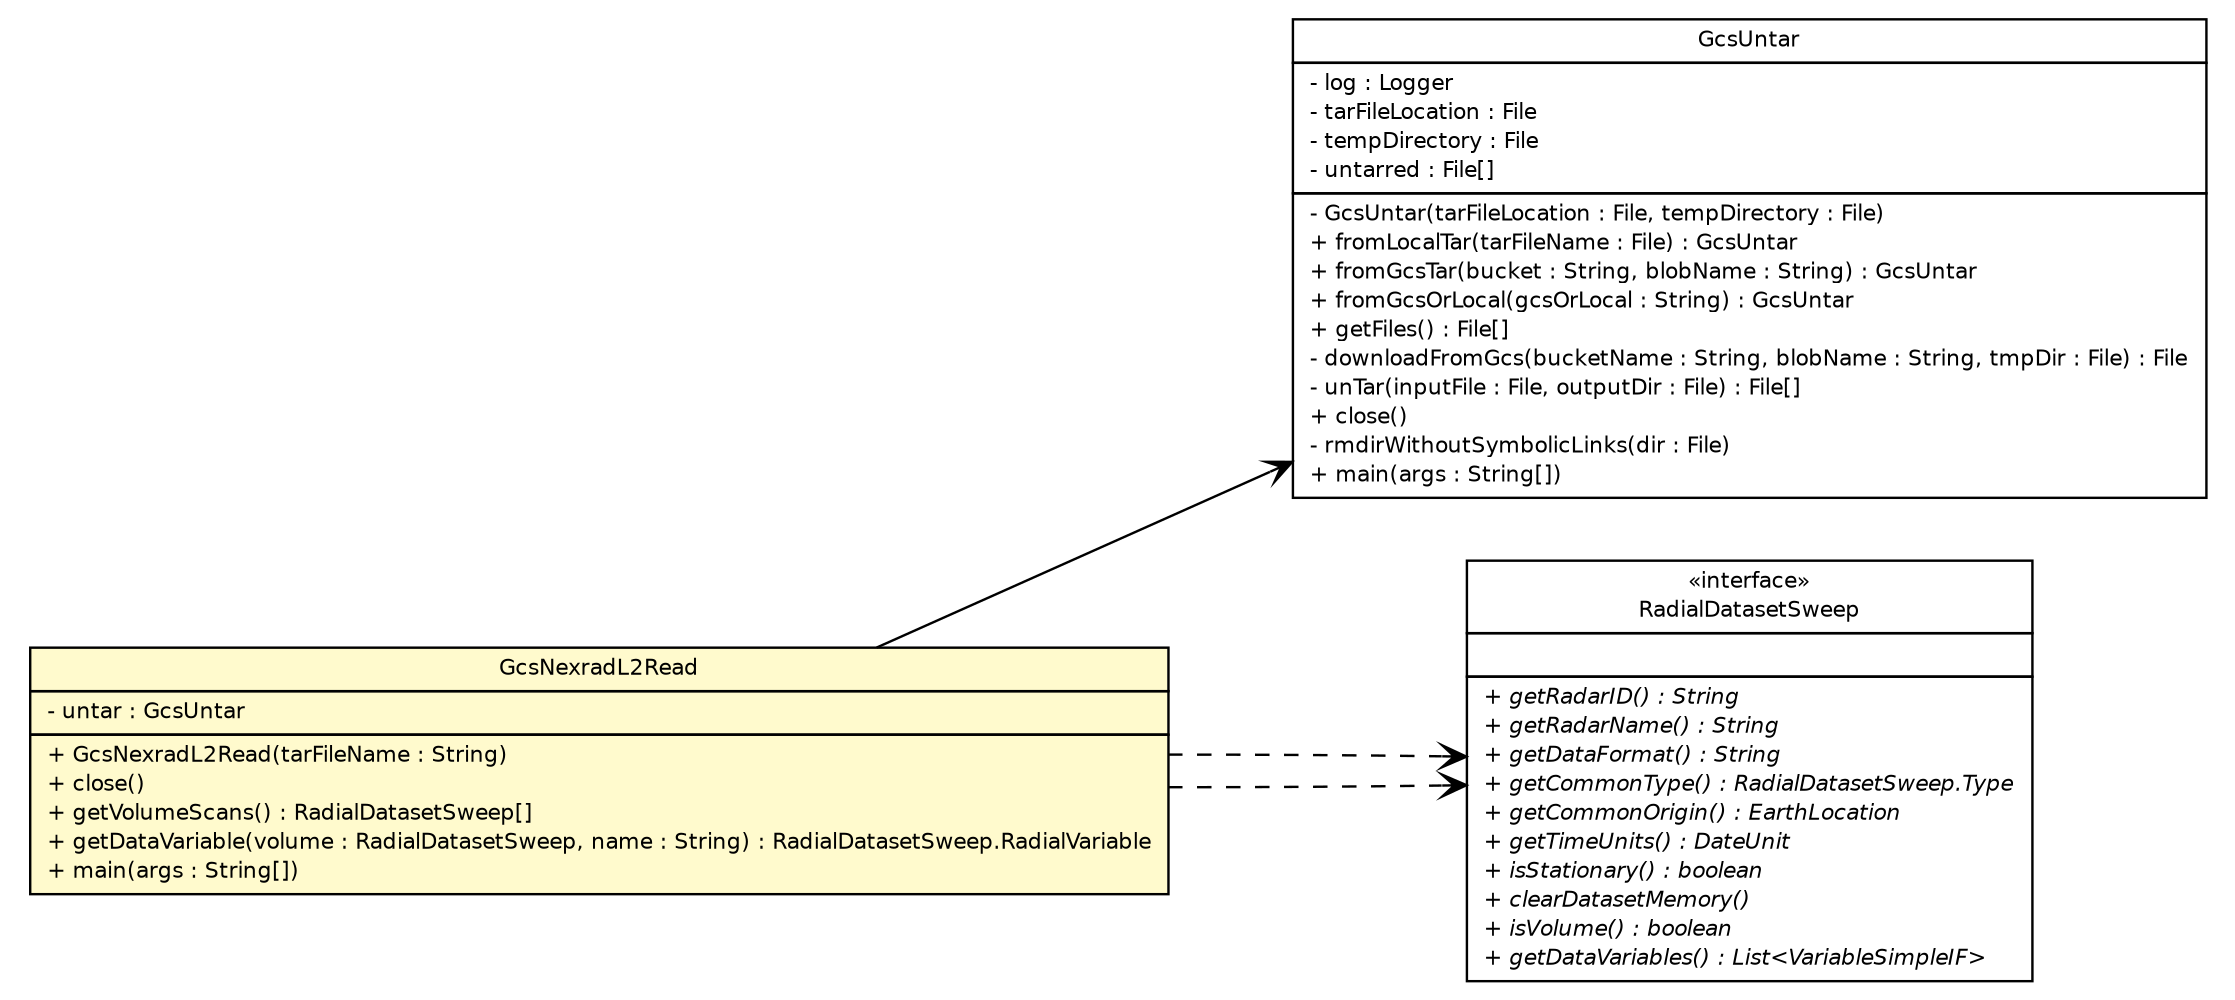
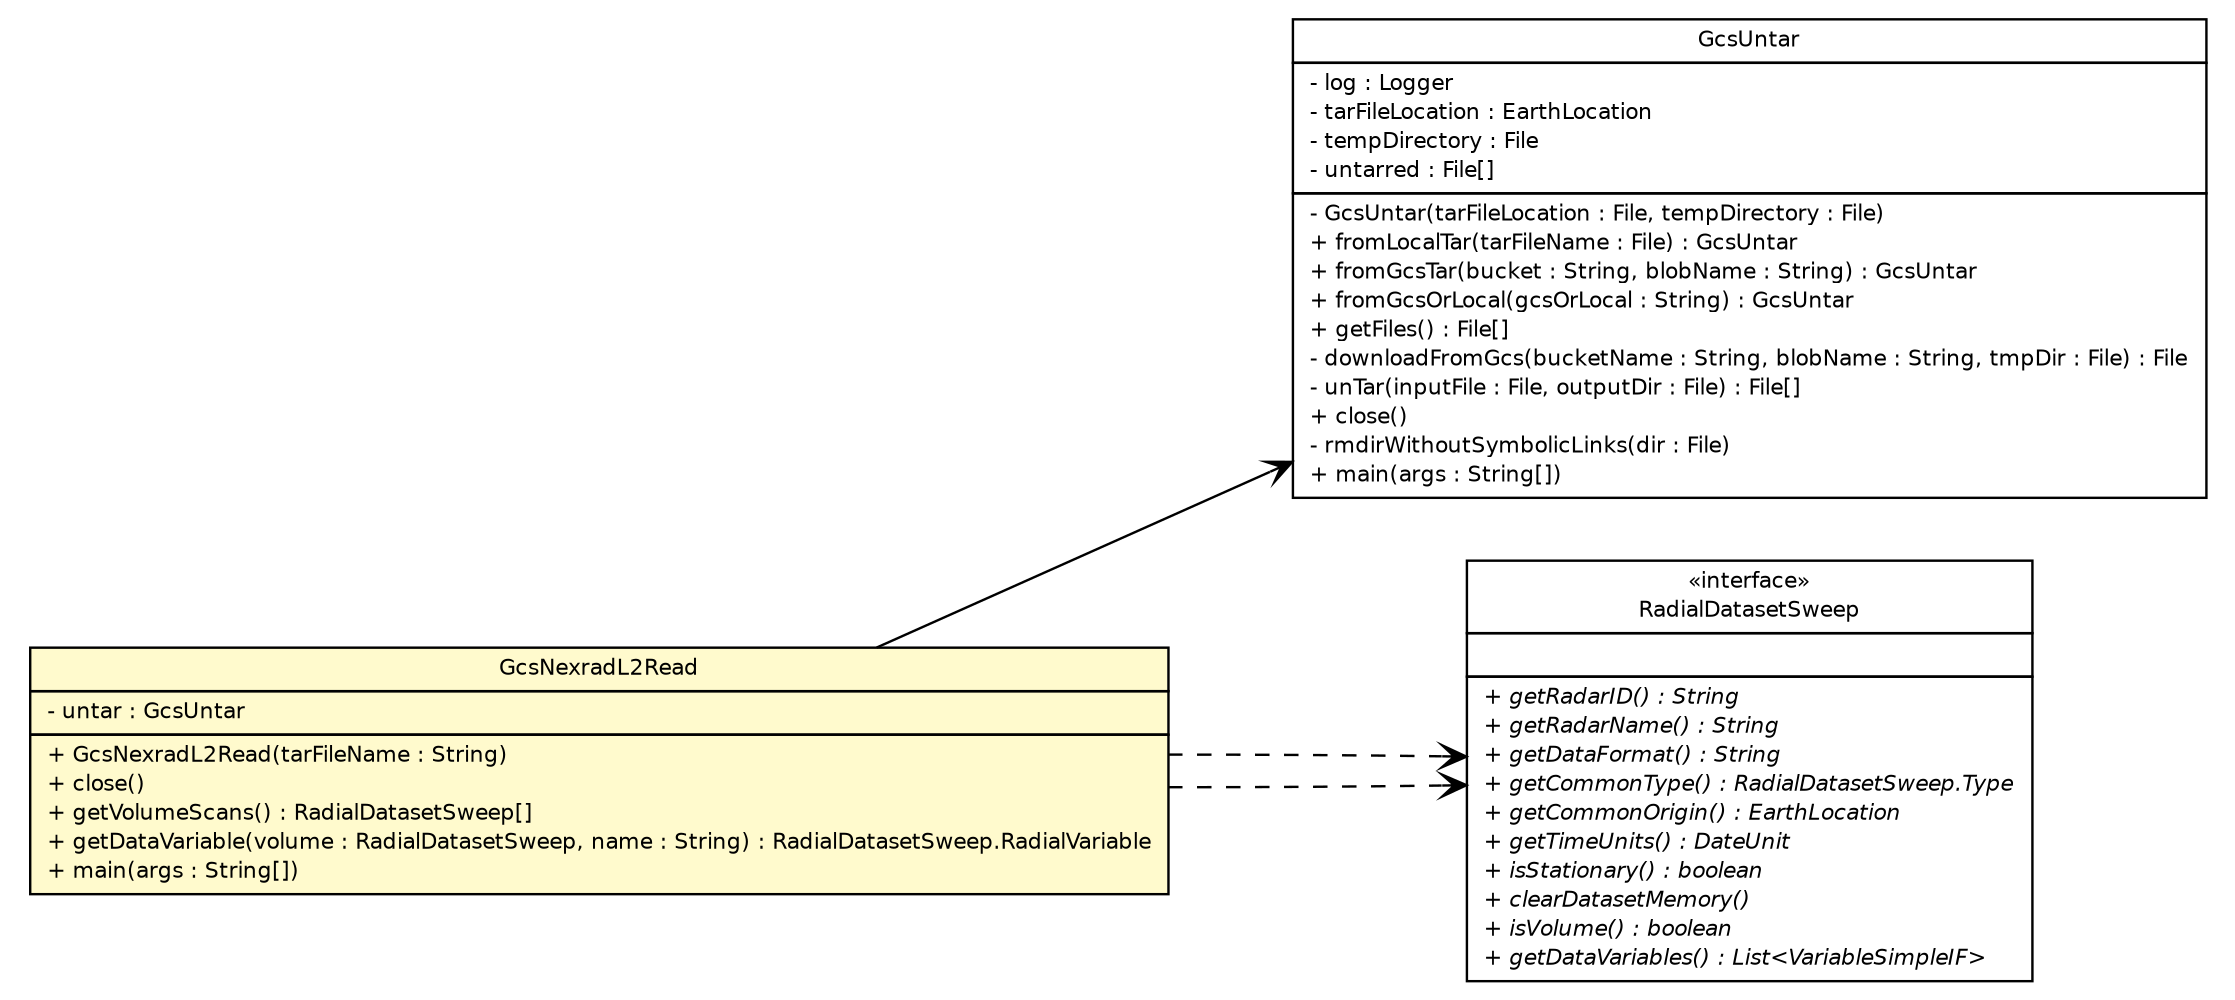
(1423, 112) -> (1481, 112)
